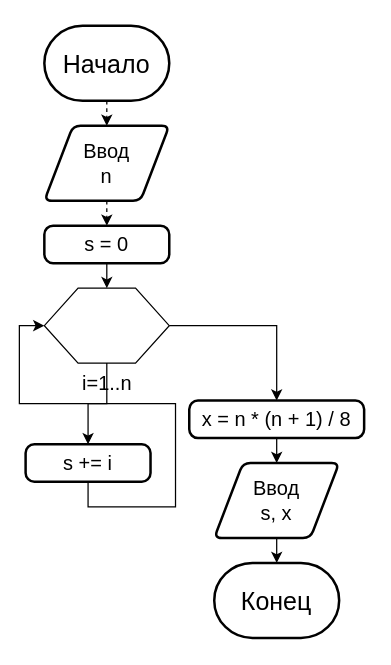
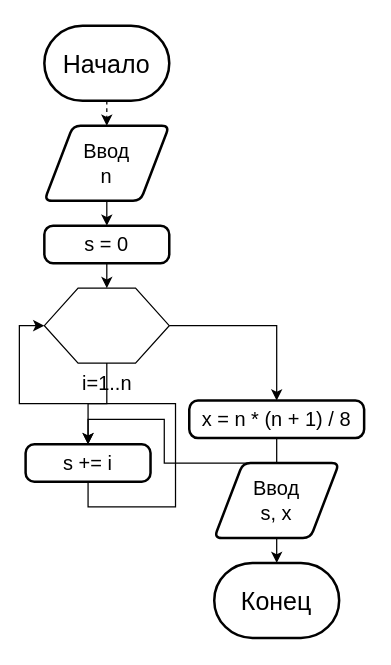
(107, 210) -> (107, 210)
(277, 453) -> (164, 446)
